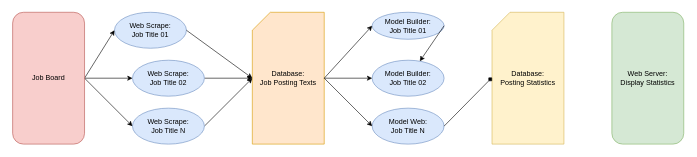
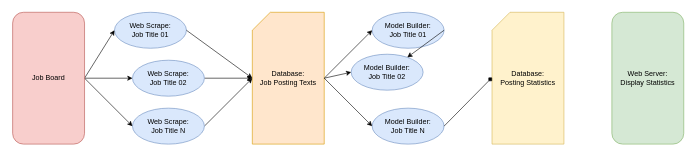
(408, 26) -> (408, 30)
(408, 78) -> (387, 72)
(408, 126) -> (408, 126)
